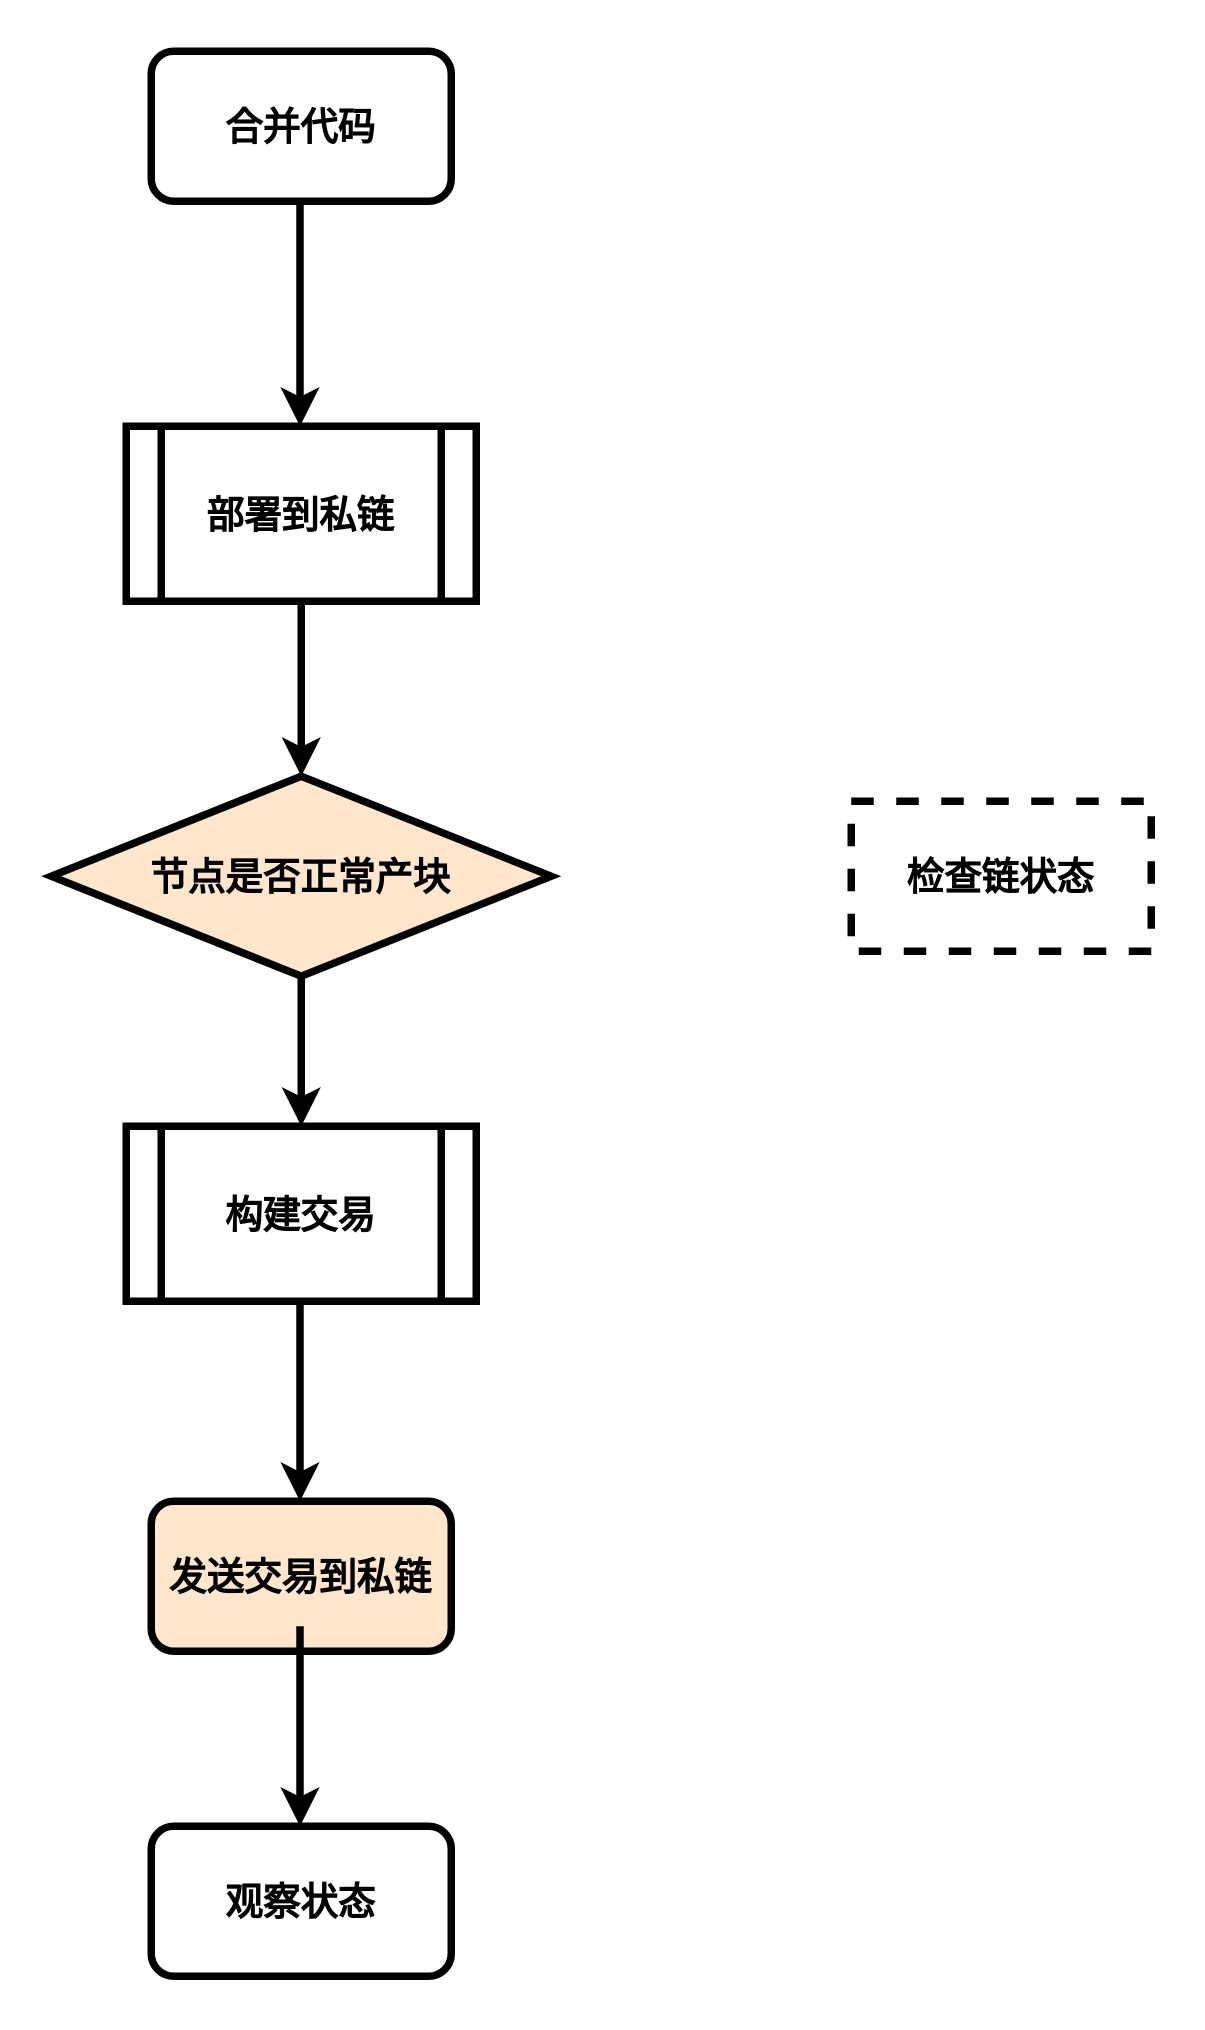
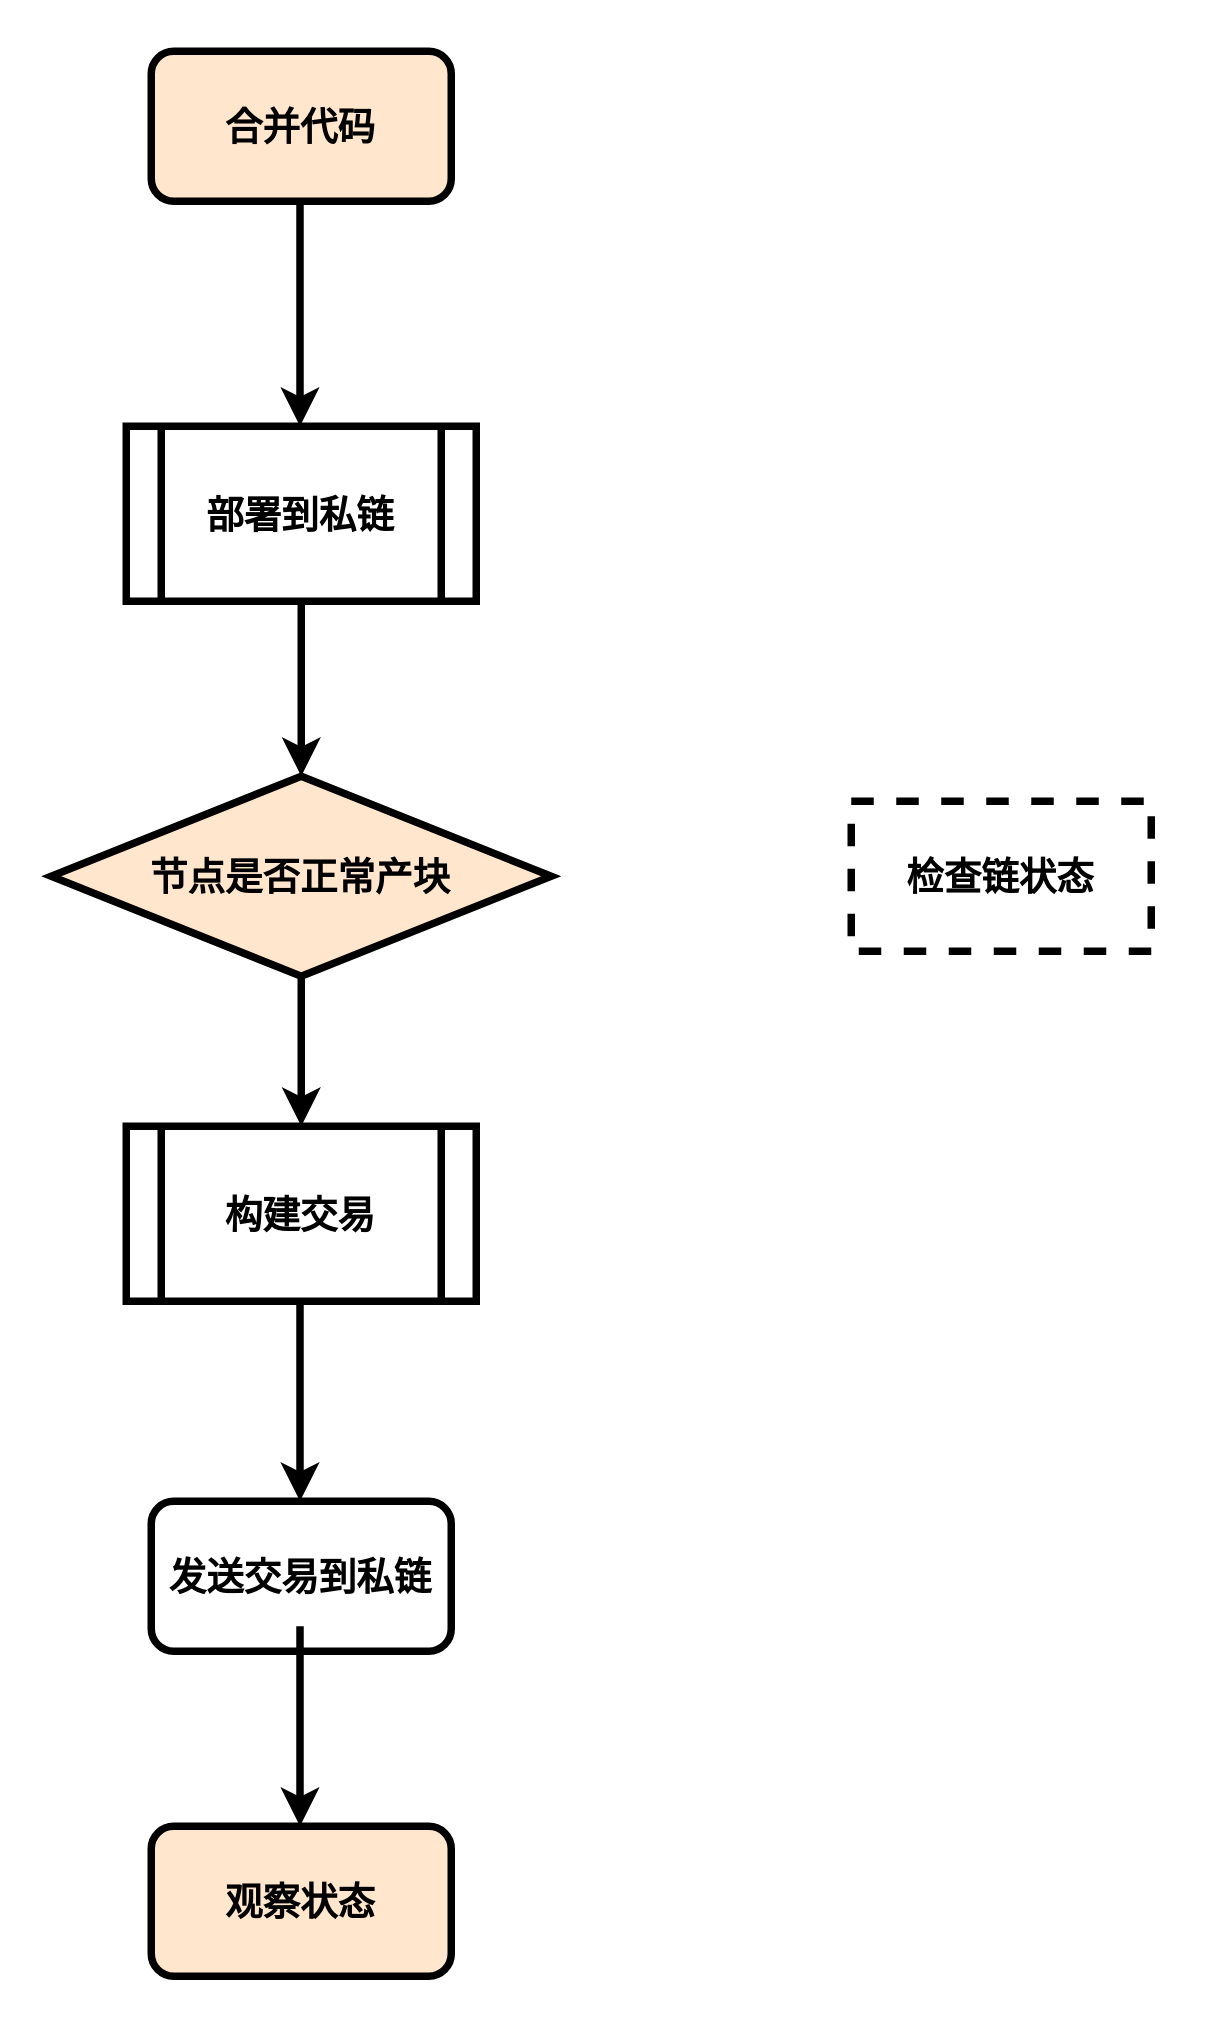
(301, 126) -> (301, 126)
(301, 1576) -> (301, 1576)
(301, 1901) -> (301, 1901)
